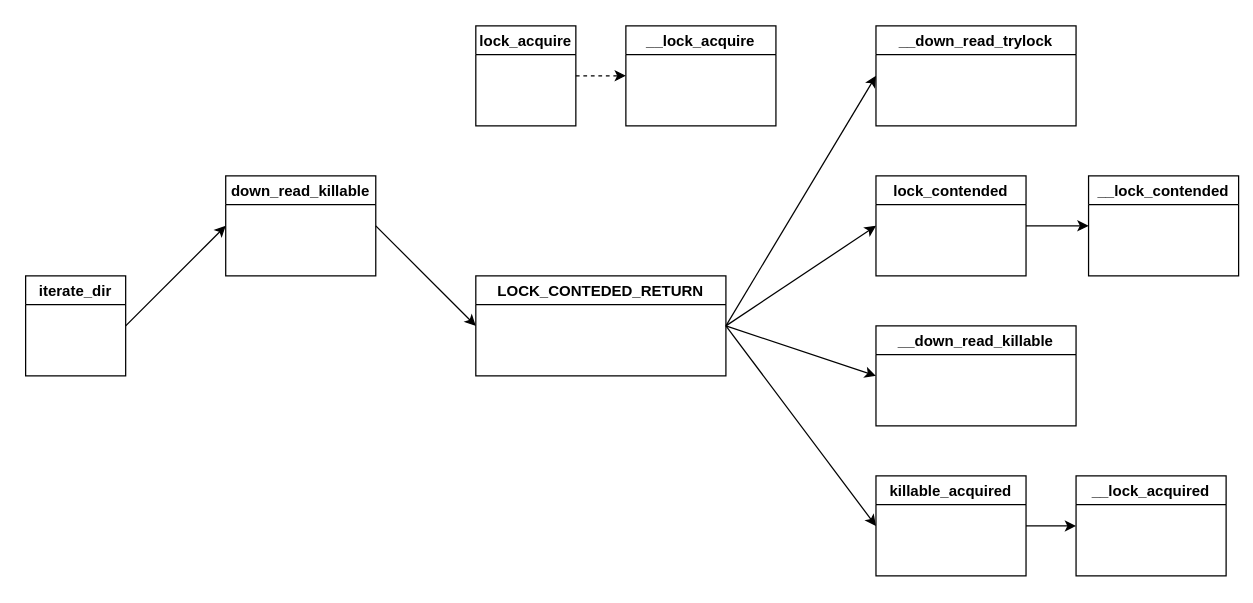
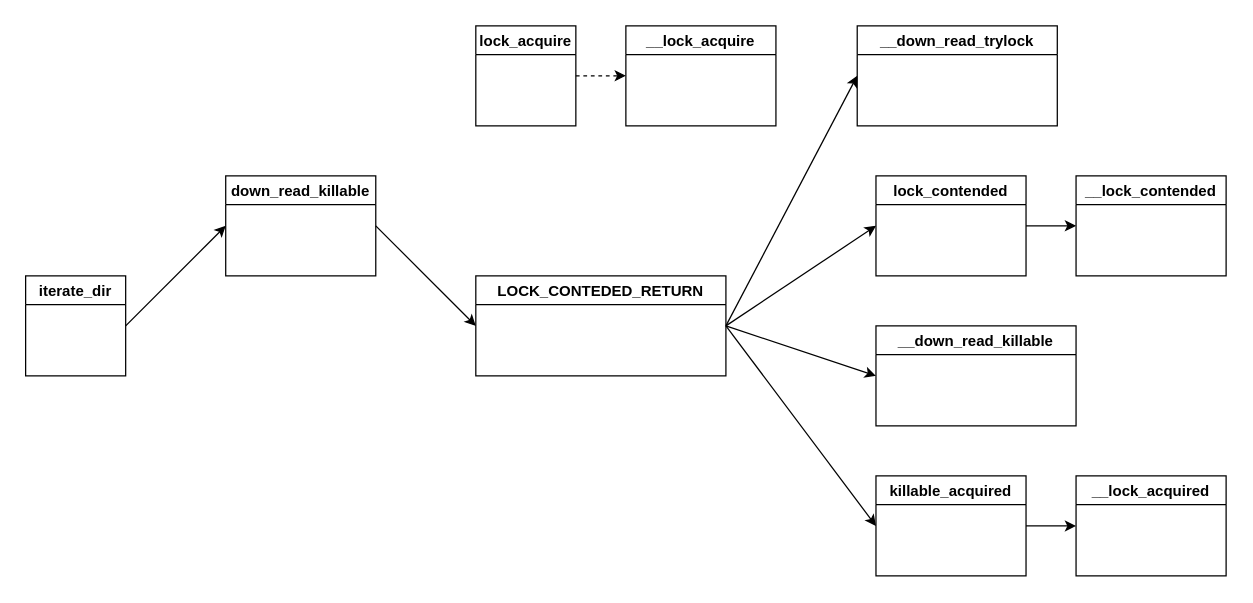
(976, 76) -> (957, 76)
(1163, 226) -> (1151, 226)
